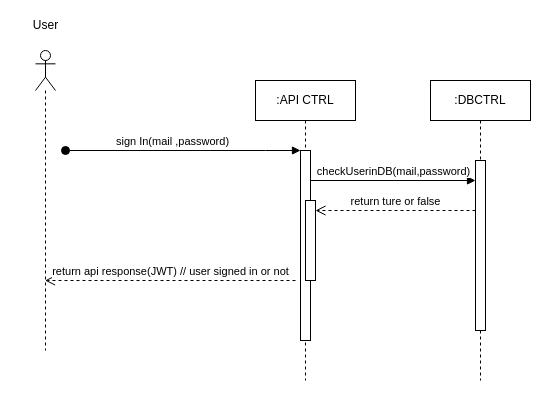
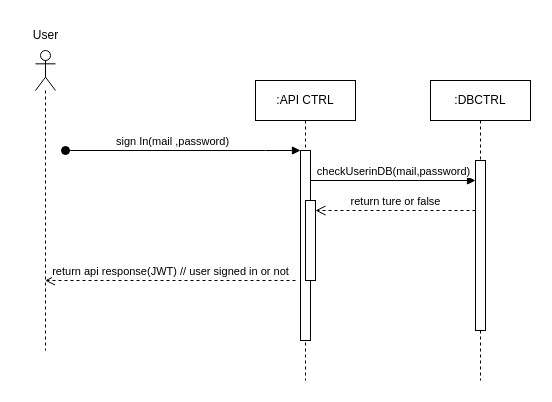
(46, 26) -> (46, 36)
